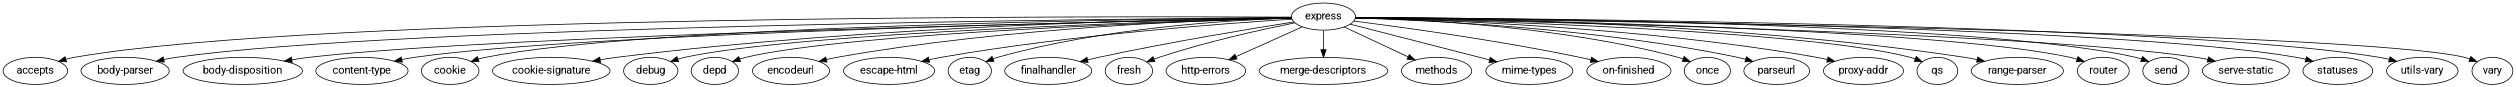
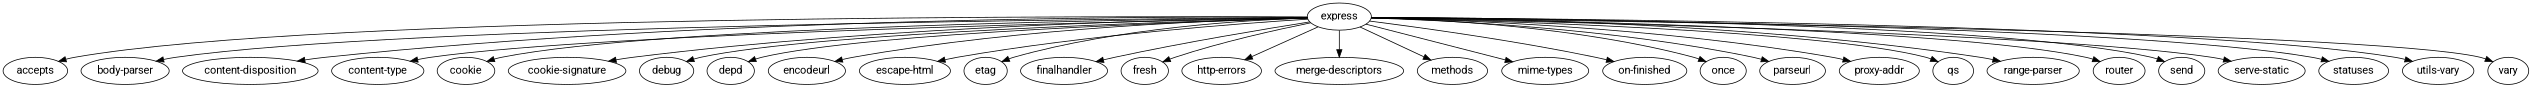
(243, 71) -> (250, 71)
